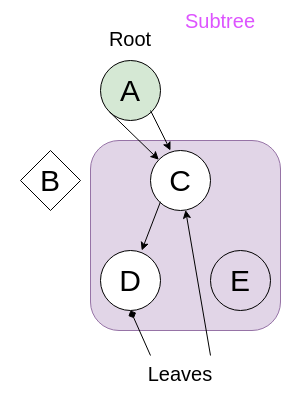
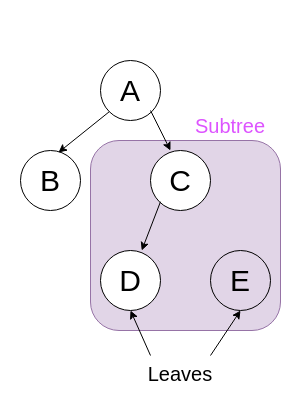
(221, 21) -> (231, 126)
(131, 36) -> none
(131, 91) -> (131, 91)
(132, 134) -> (86, 130)
(51, 181) -> (51, 181)
(199, 286) -> (223, 336)
(134, 318) -> (134, 317)
